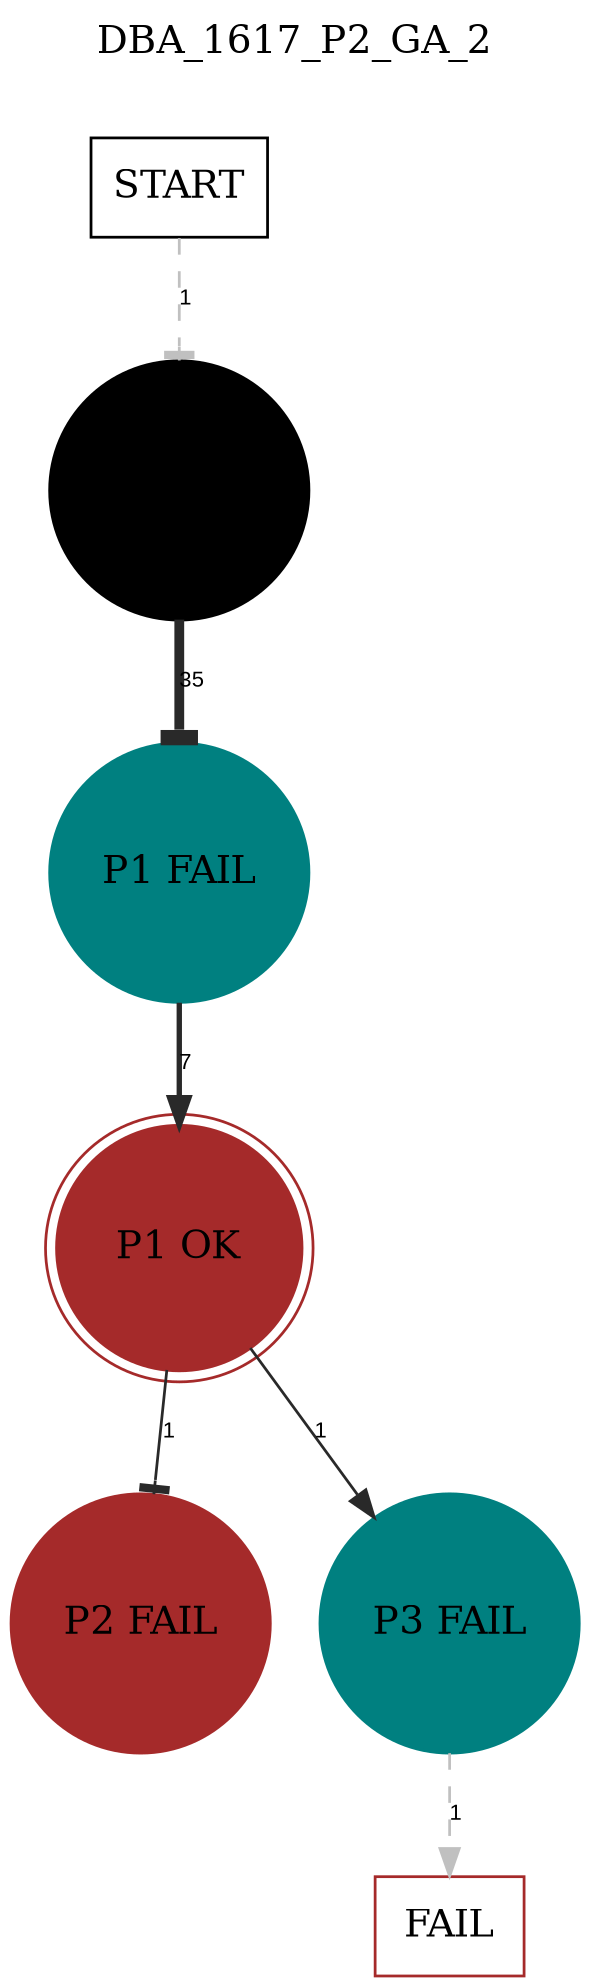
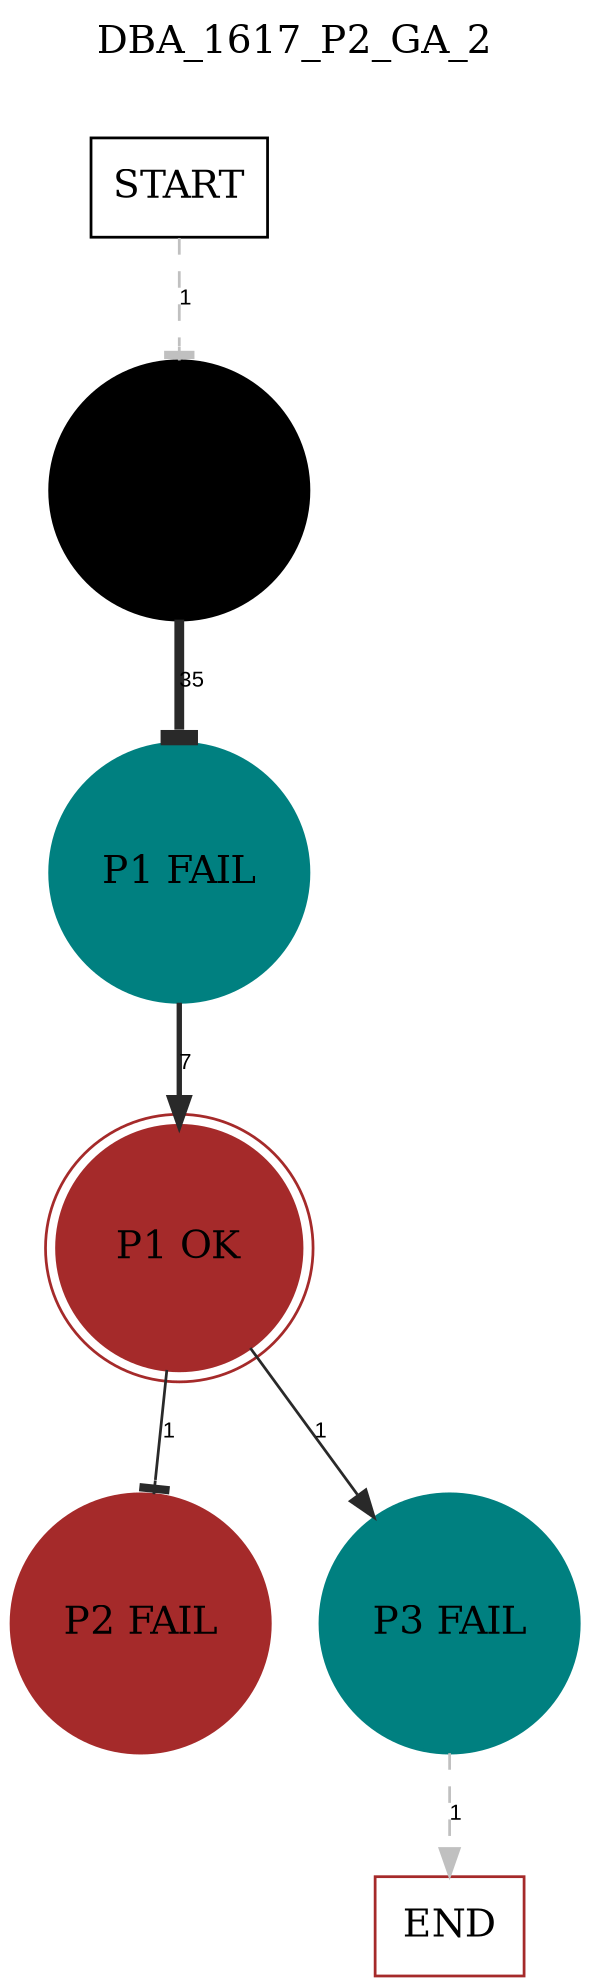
(450, 1926) -> (450, 1926)
